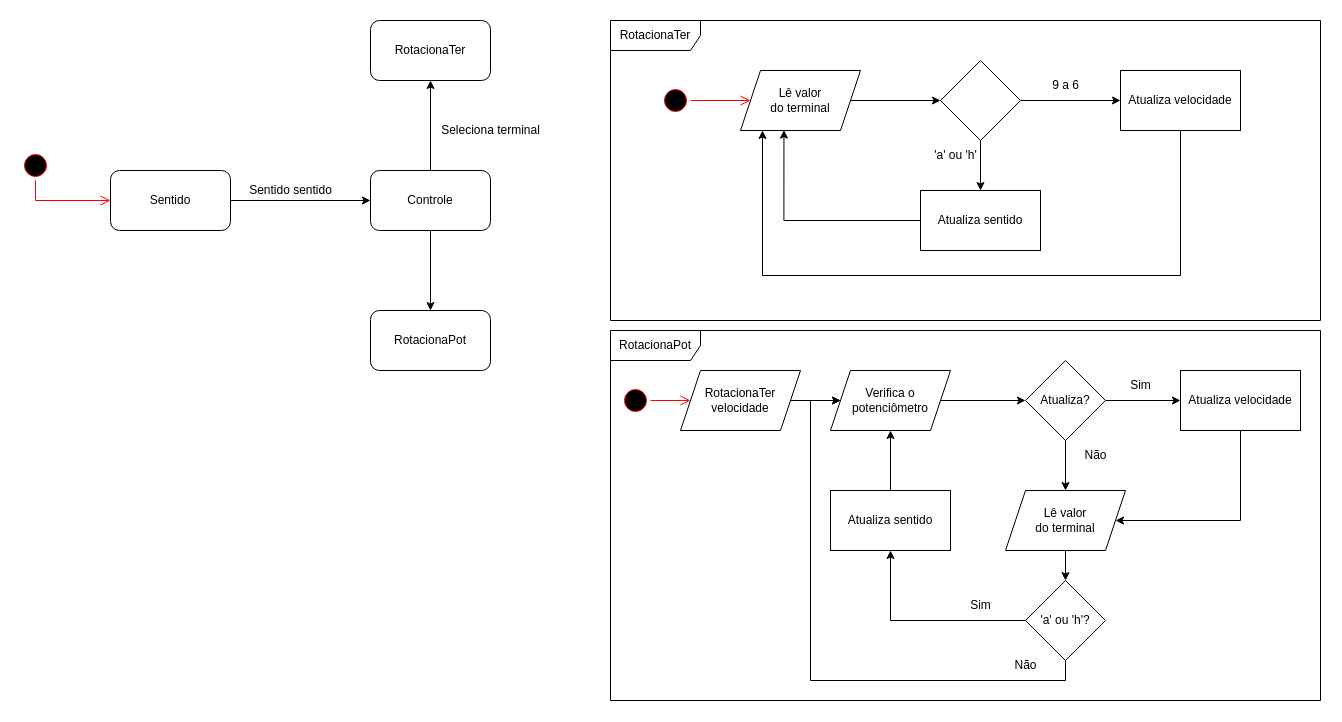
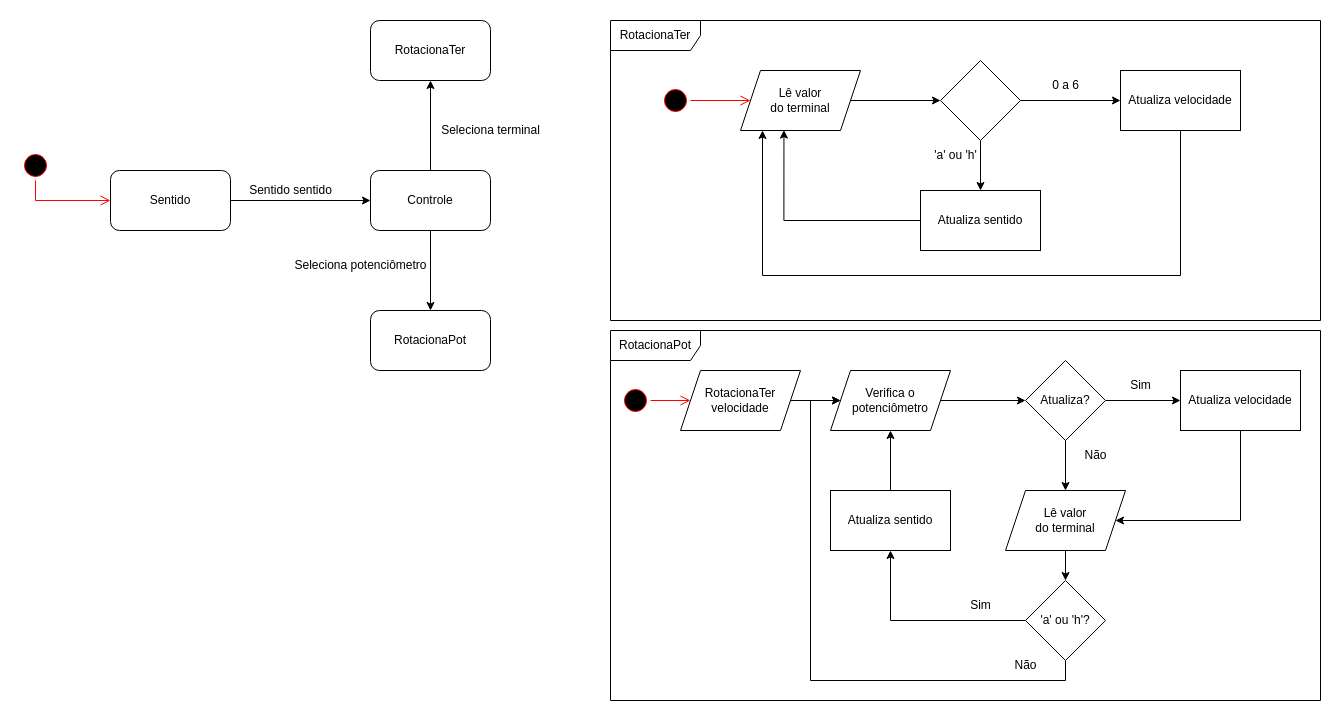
(1066, 86) -> (1066, 86)
none -> (361, 266)
